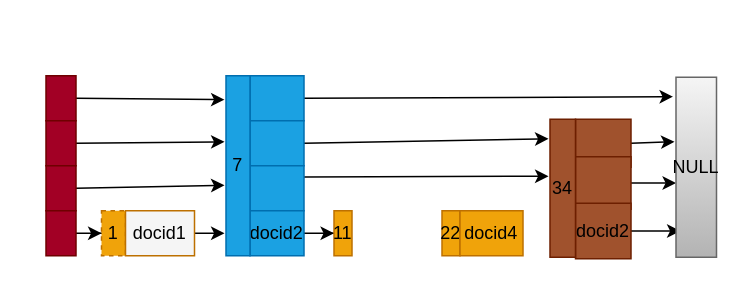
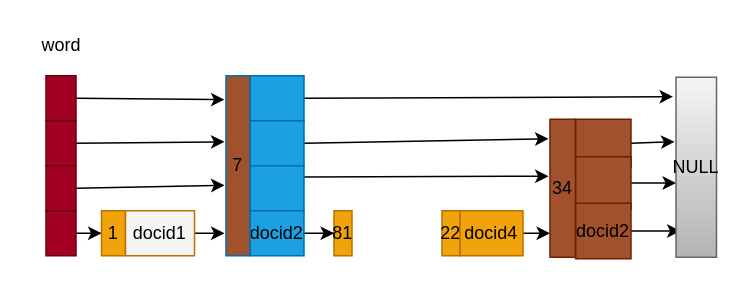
none -> (61, 46)
(238, 166) -> (238, 166)
(113, 233) -> (113, 233)
(343, 233) -> (343, 233)
none -> (531, 233)
